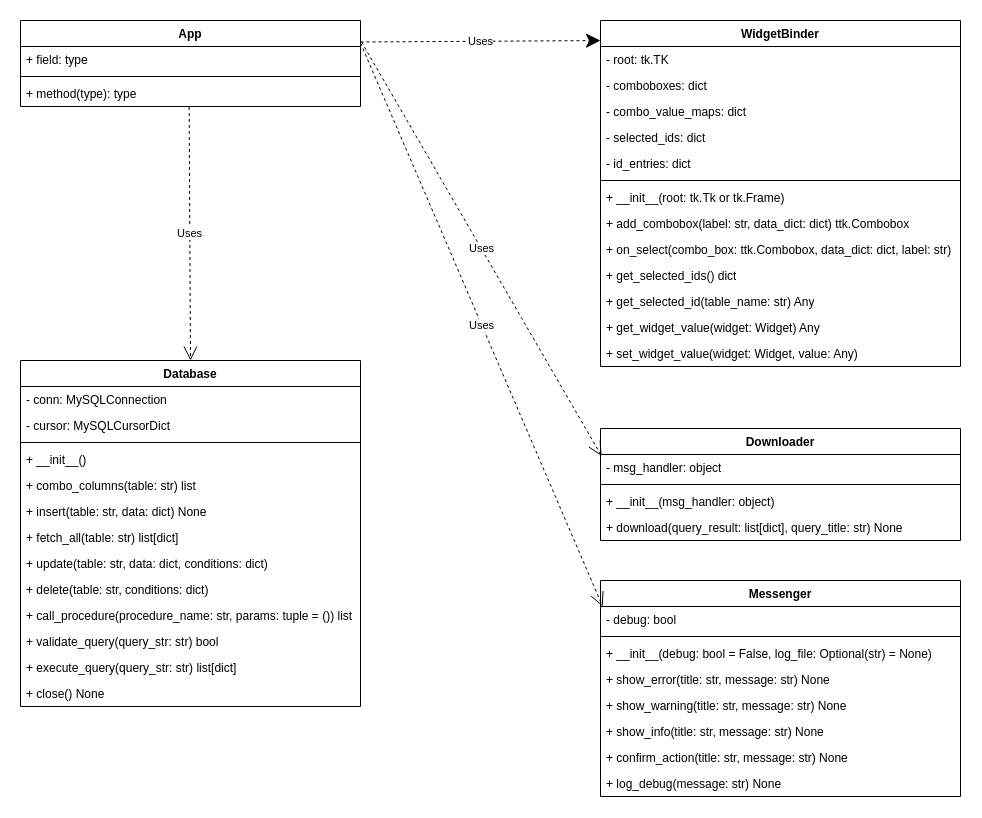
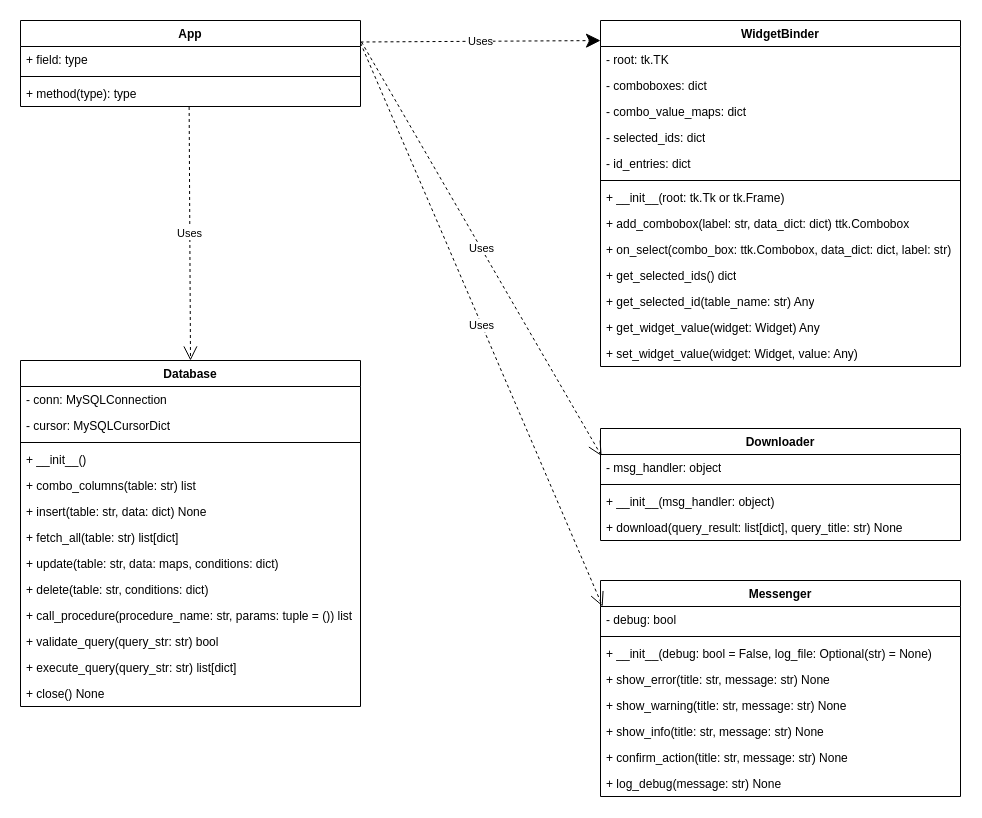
(170, 565) -> (171, 565)
